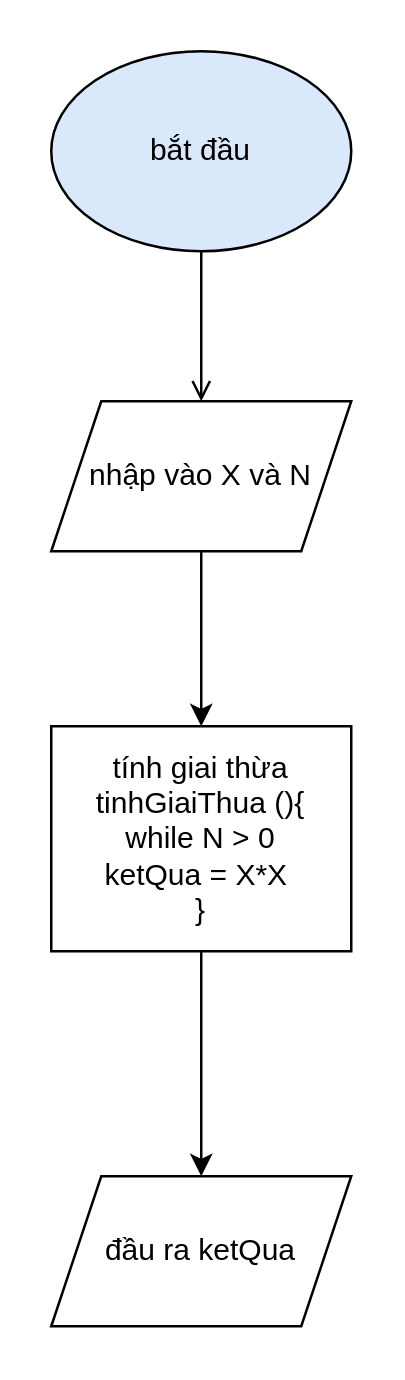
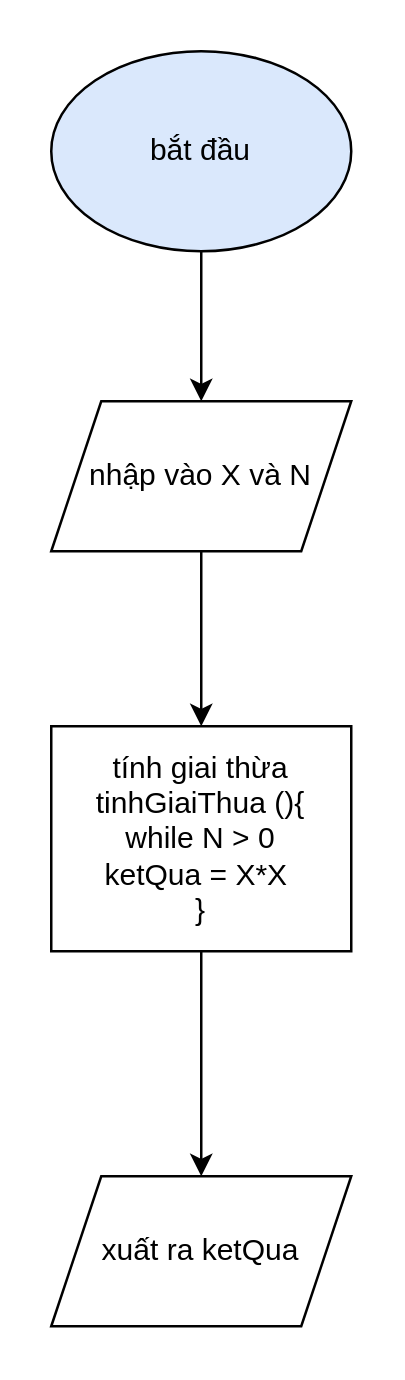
(201, 387) -> (201, 383)
(201, 1251) -> (201, 1251)
